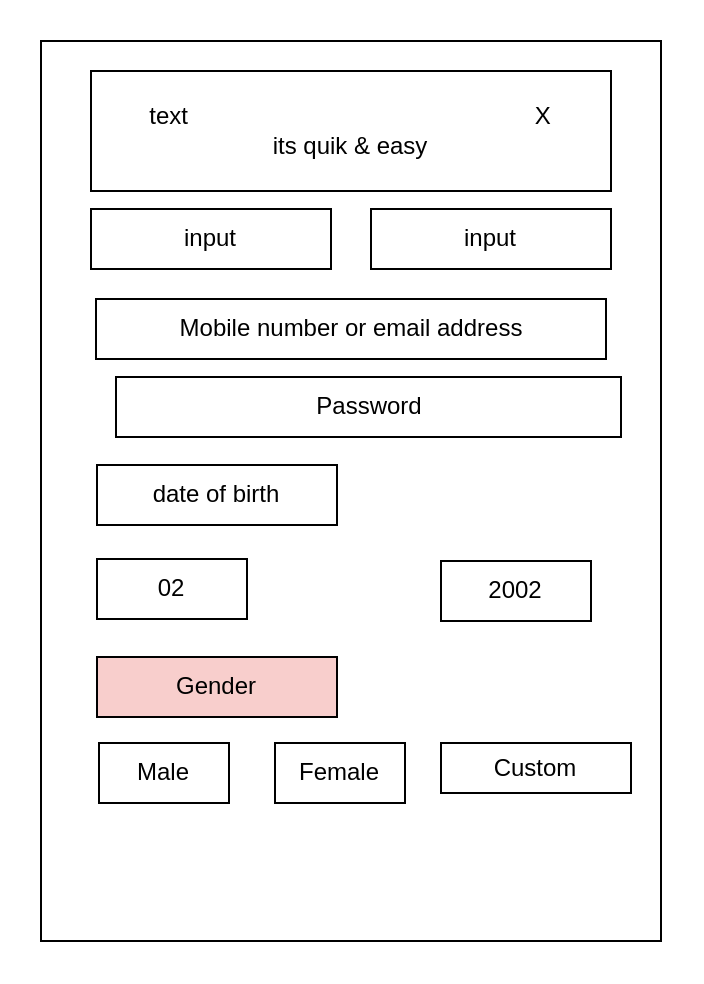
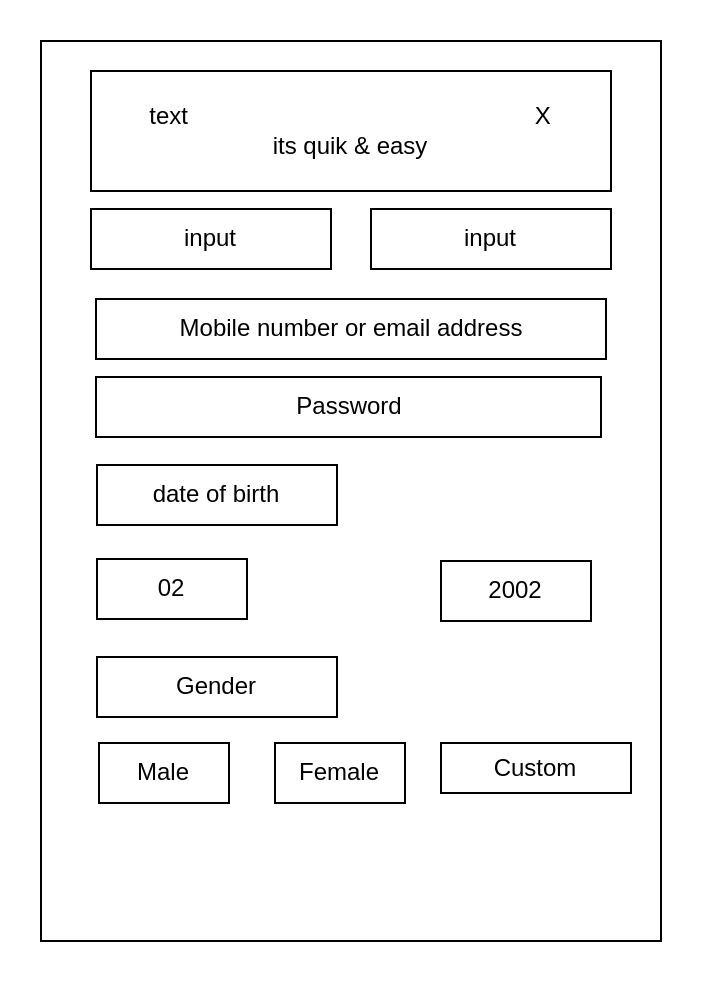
(369, 407) -> (349, 407)
(217, 687) -> (217, 687)
